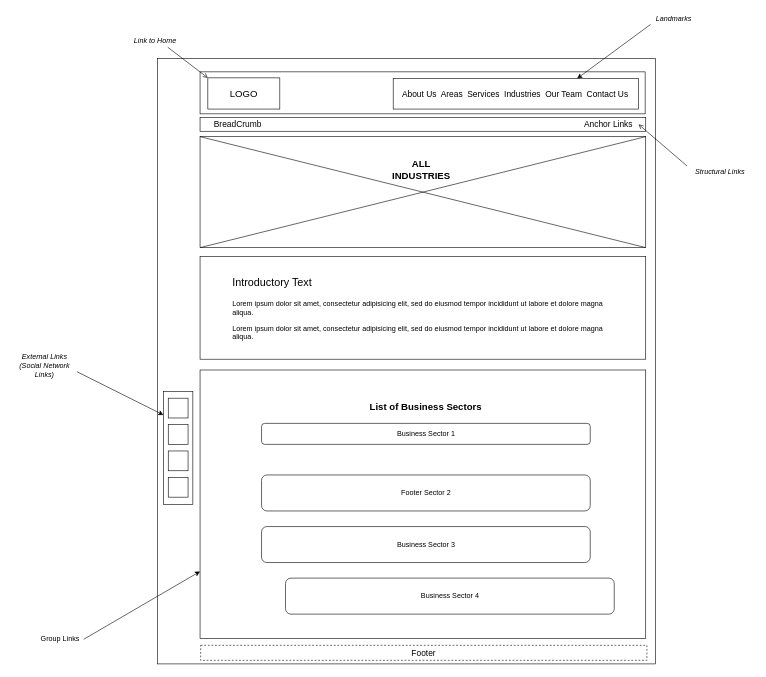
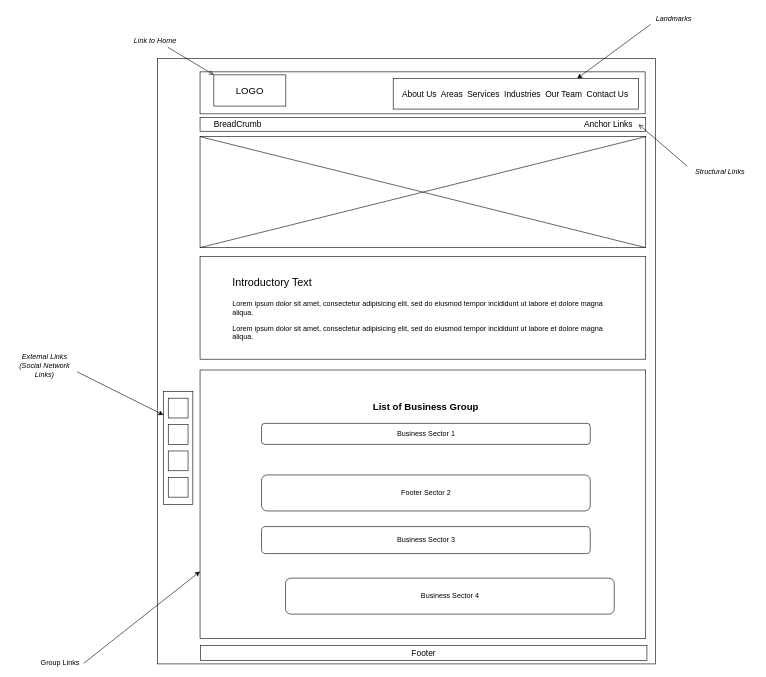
(244, 93) -> (250, 90)
(422, 170) -> none
(426, 407) -> (426, 407)
(426, 545) -> (426, 540)
(60, 639) -> (60, 663)
(424, 653) -> (424, 653)
